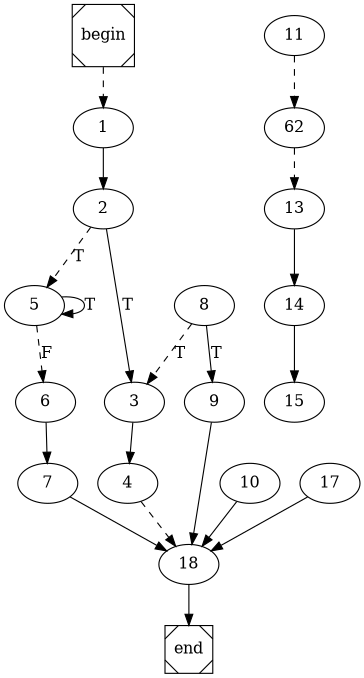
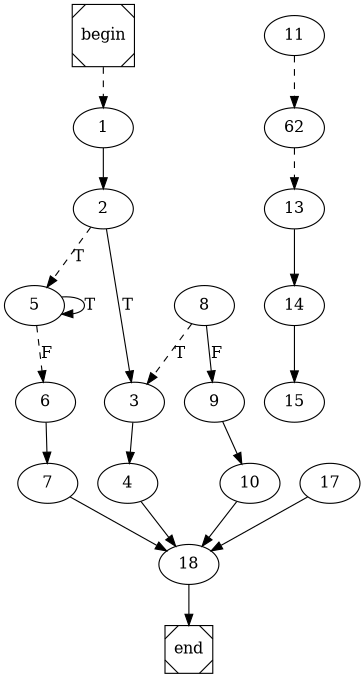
(217, 354) -> (217, 354)
(203, 478) -> (230, 438)
(155, 519) -> (155, 519)
